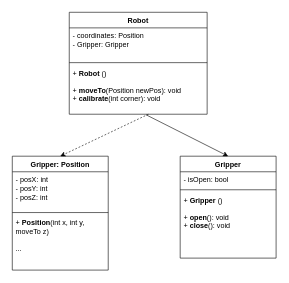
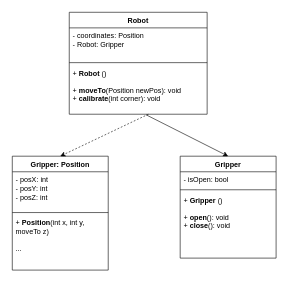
(114, 41) -> (114, 41)
